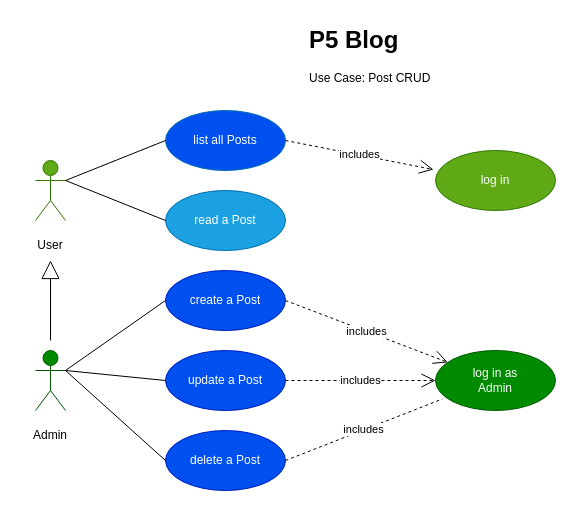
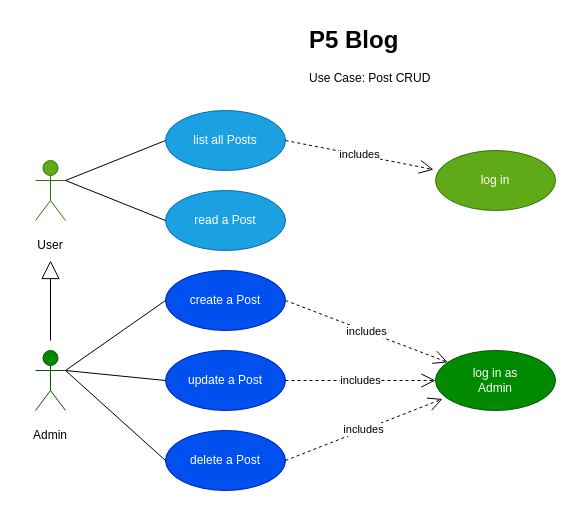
(226, 141) -> (226, 141)
(438, 401) -> (437, 401)
